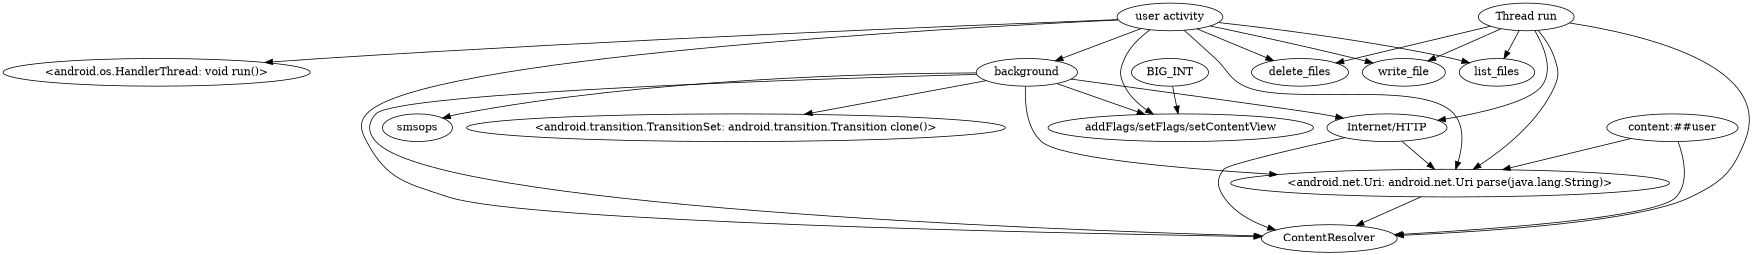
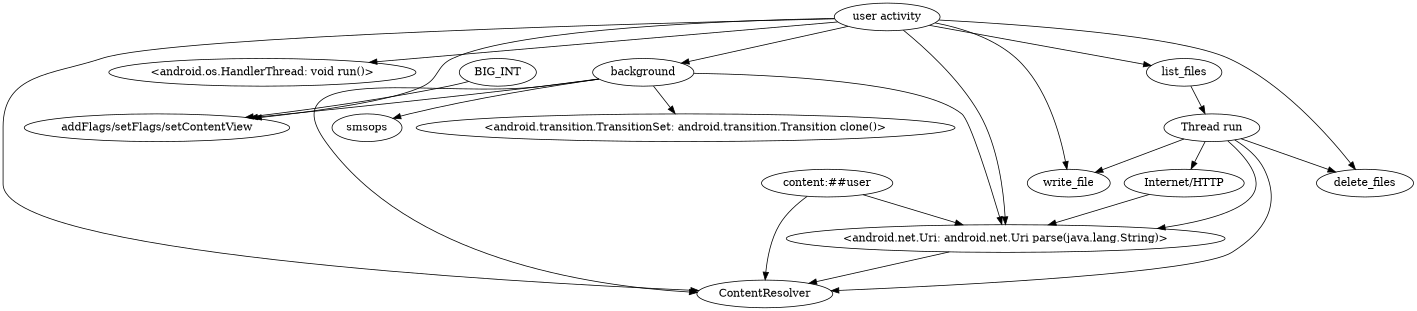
(1513, 41) -> (1196, 96)
(1203, 97) -> none
(1243, 162) -> none
